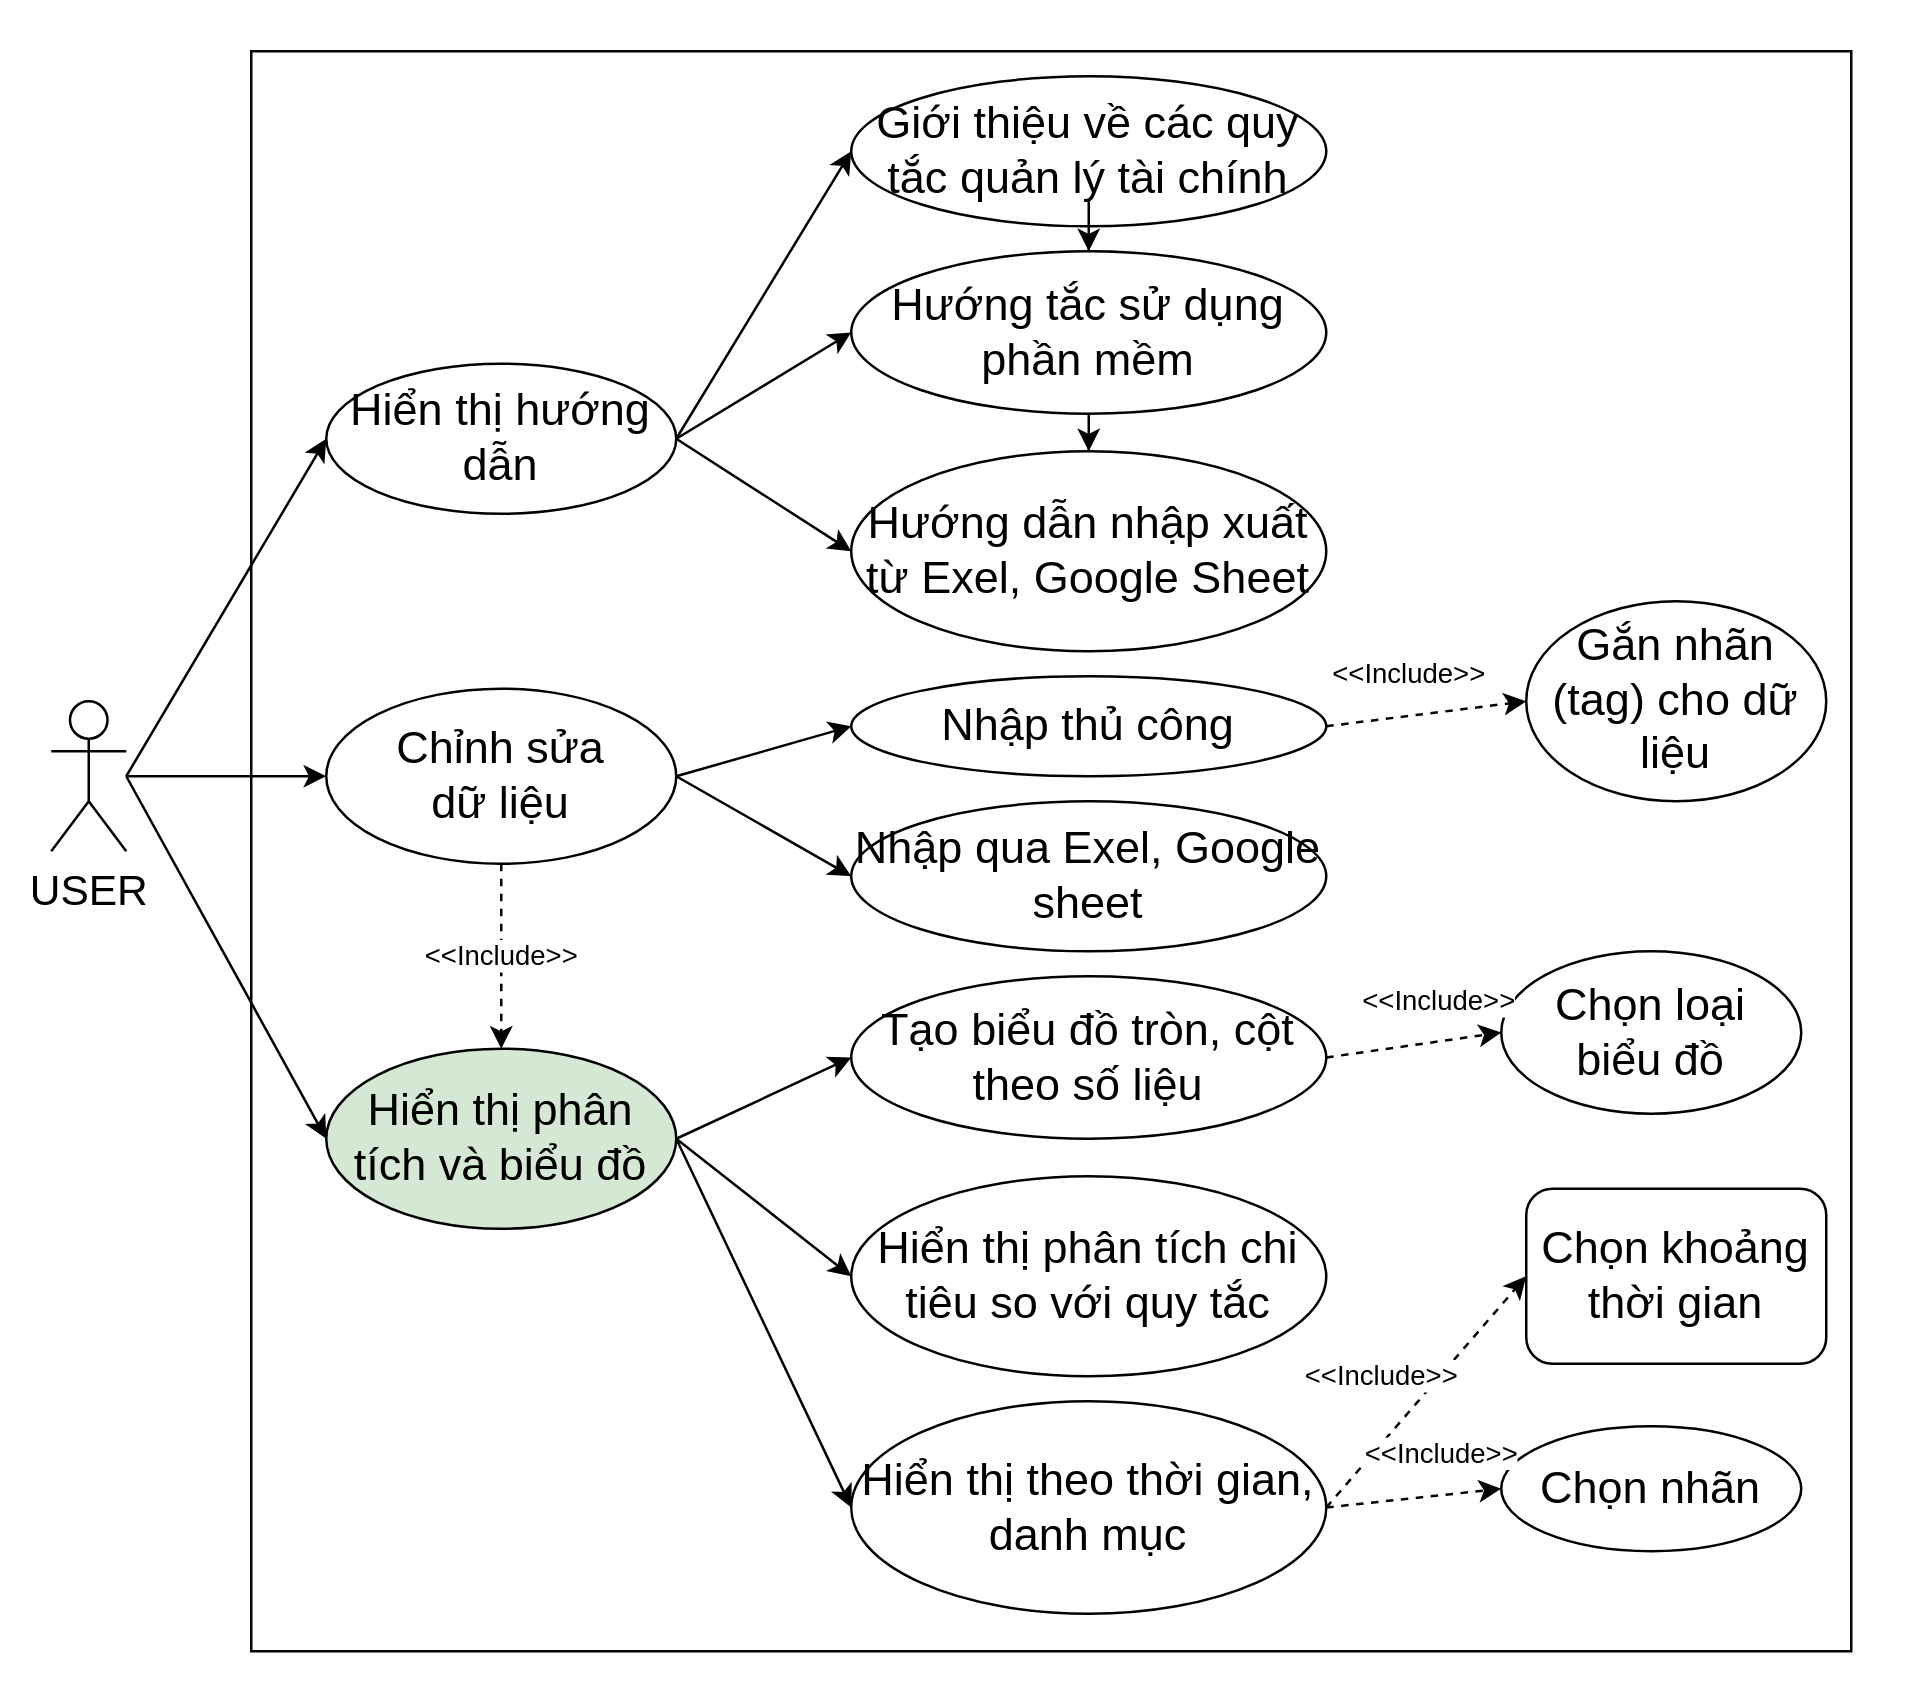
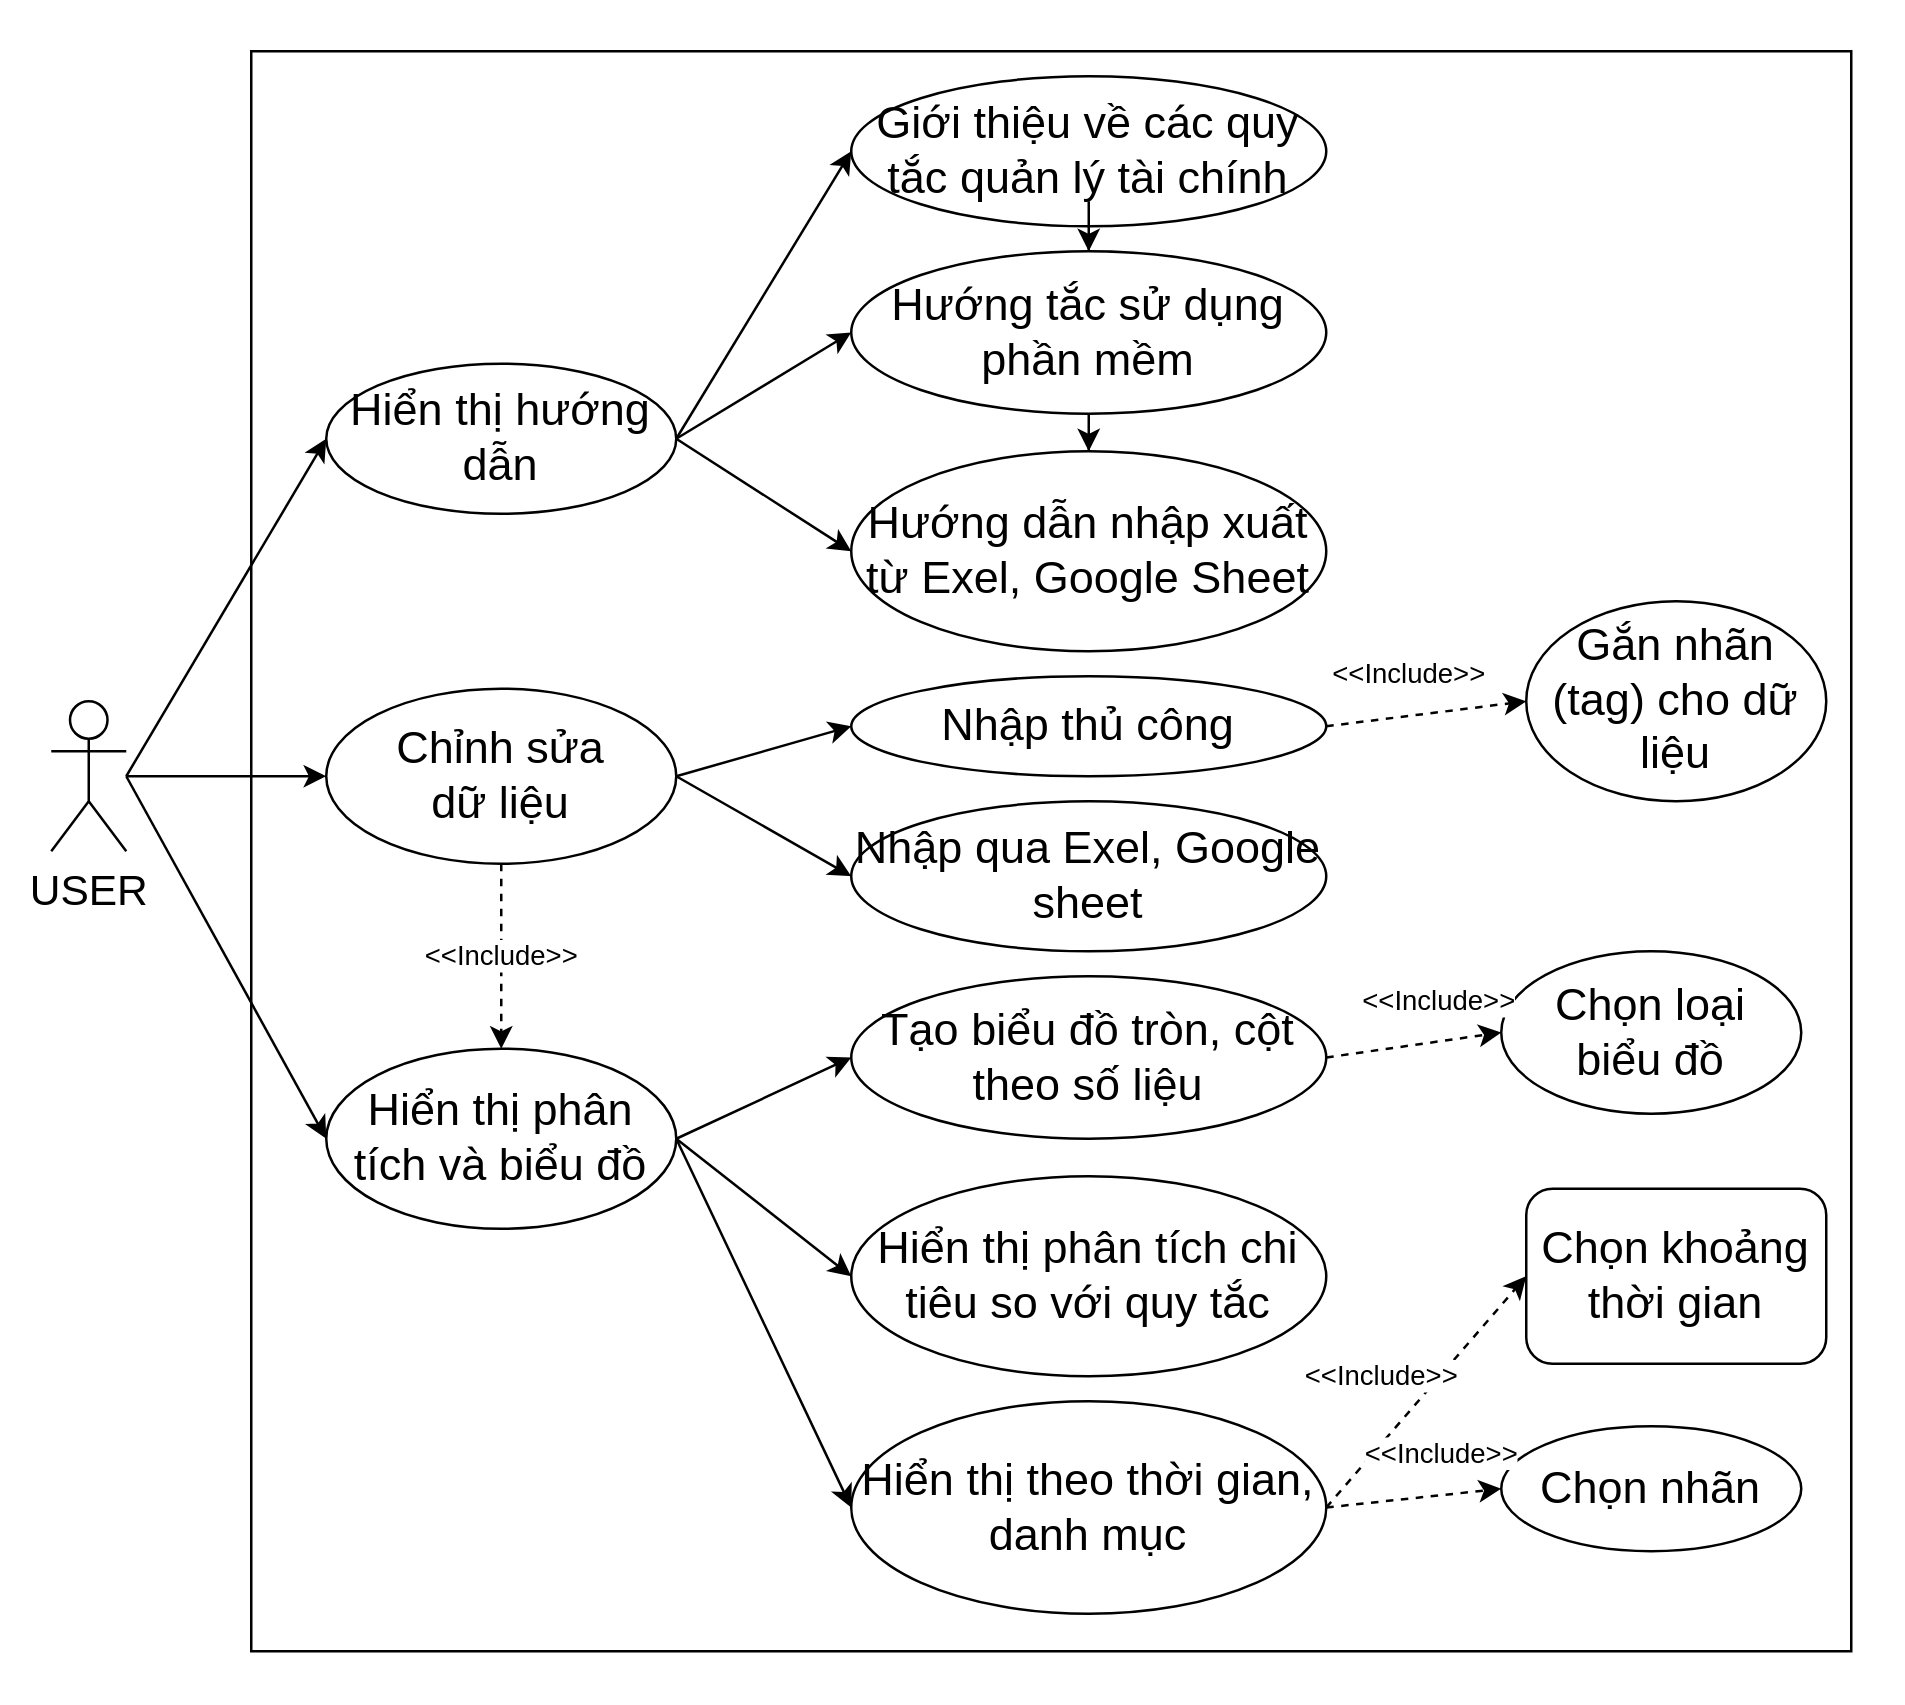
(501, 1139) -> (501, 1139)
